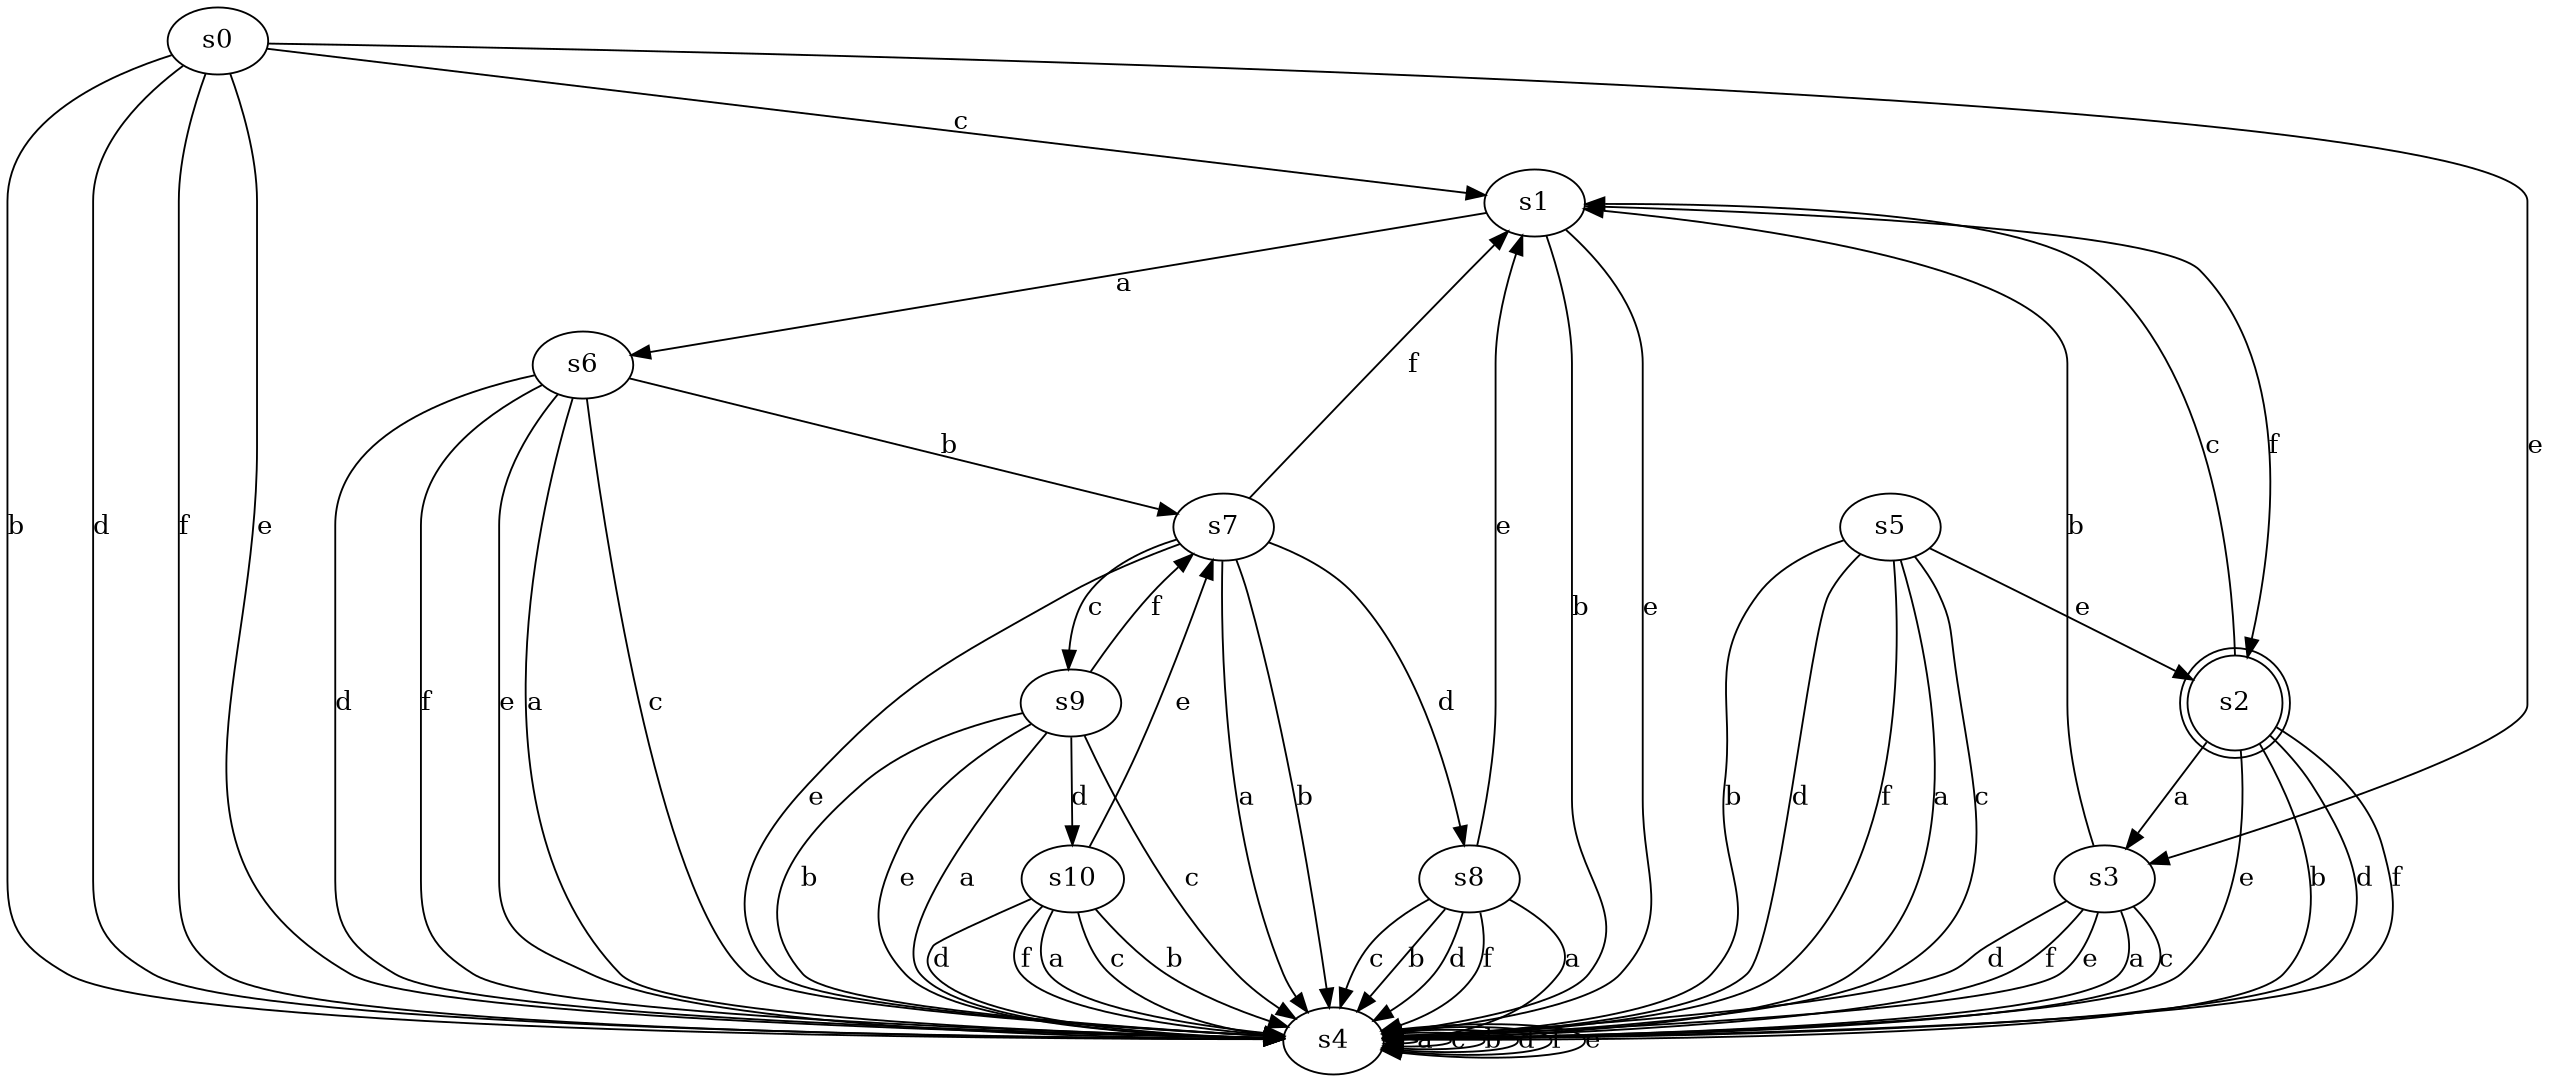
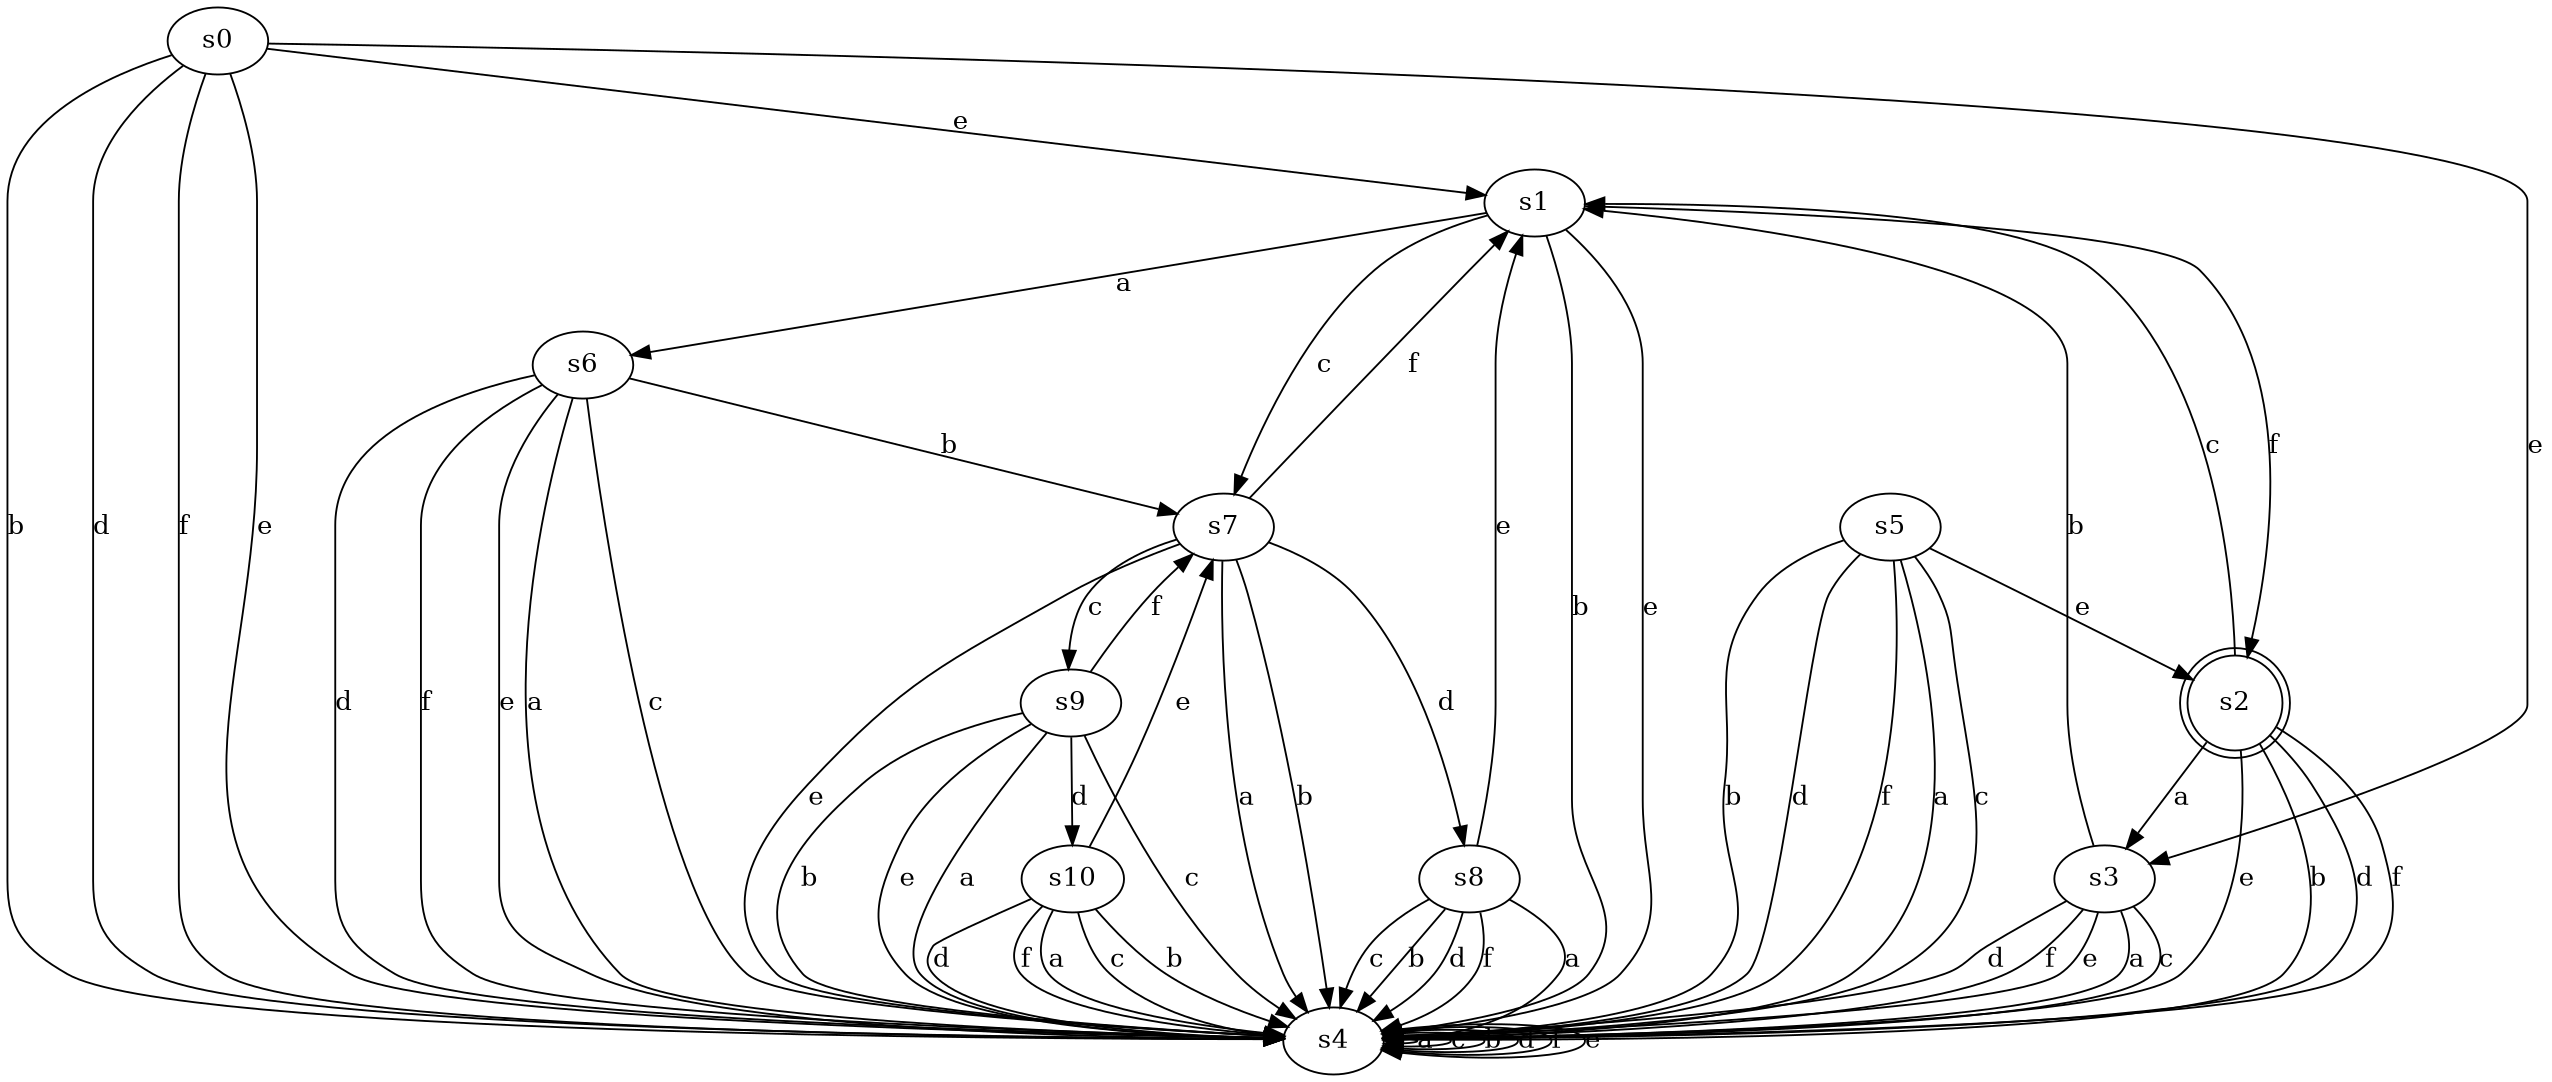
(961, 122) -> (961, 122)
none -> (1333, 314)
